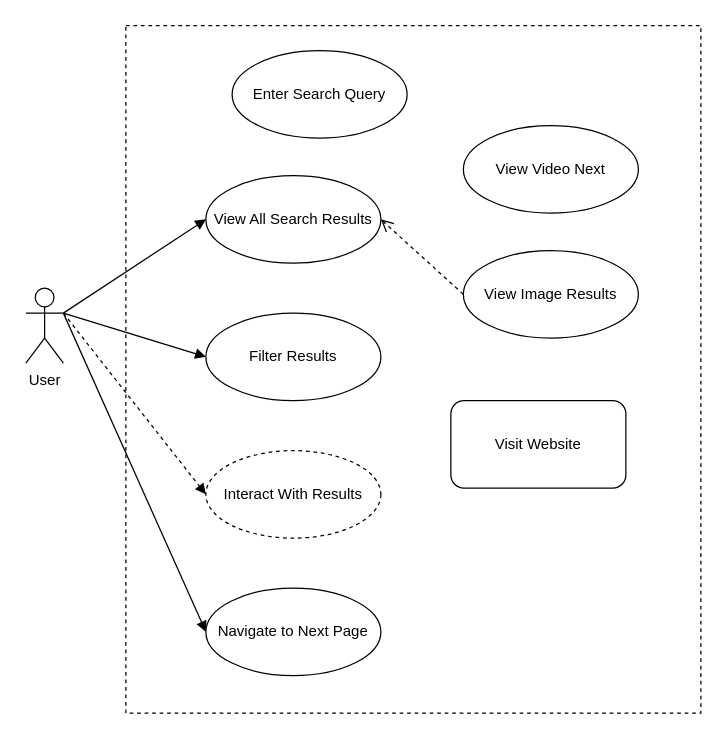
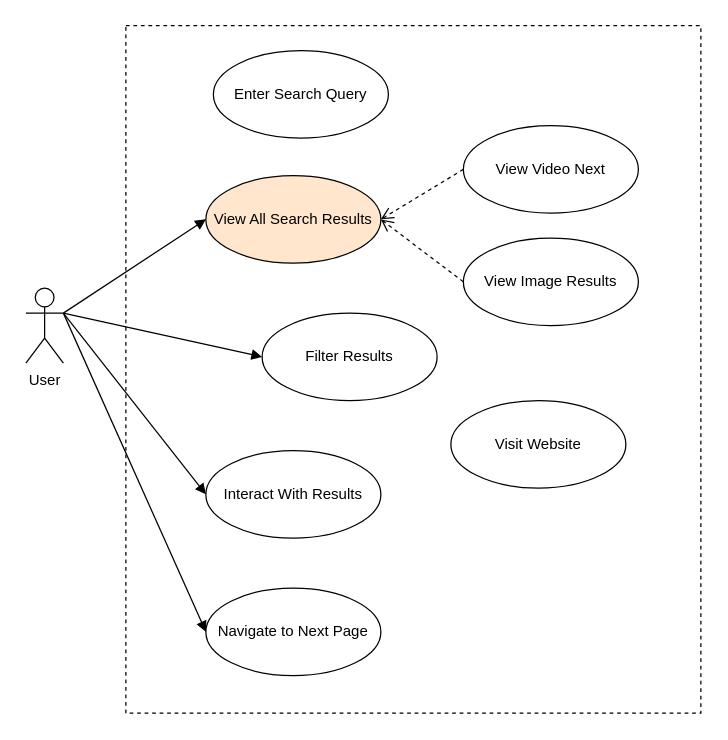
(319, 94) -> (301, 94)
none -> (423, 193)
(293, 219) -> (293, 219)
(551, 294) -> (551, 282)
(293, 357) -> (349, 357)
(133, 402) -> (133, 402)
(538, 444) -> (538, 444)
(293, 494) -> (293, 494)
